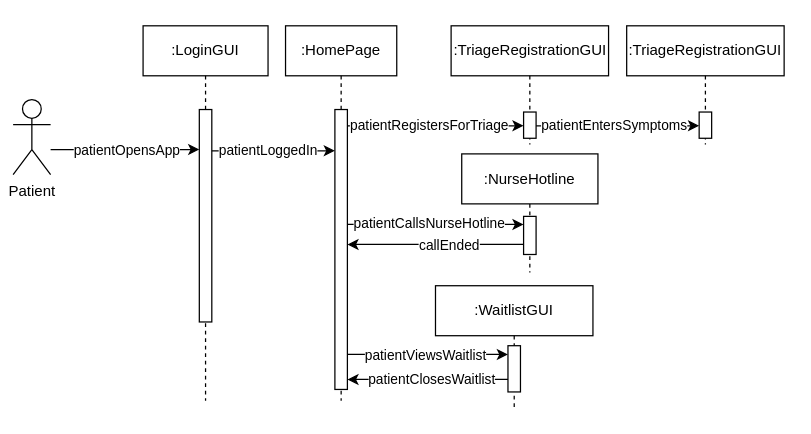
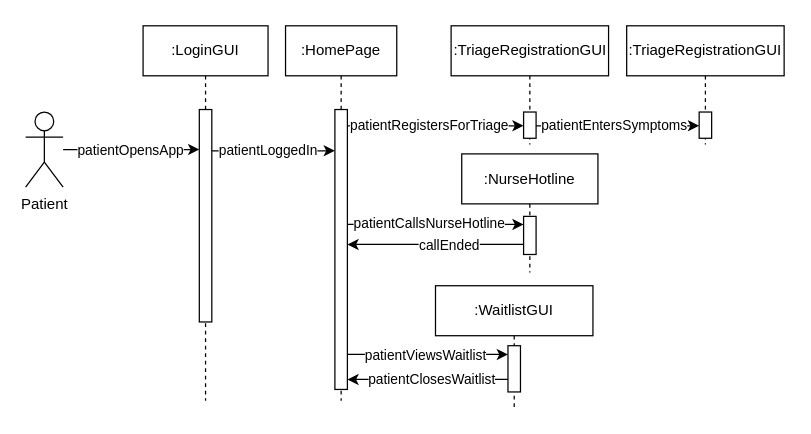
(32, 137) -> (44, 149)
